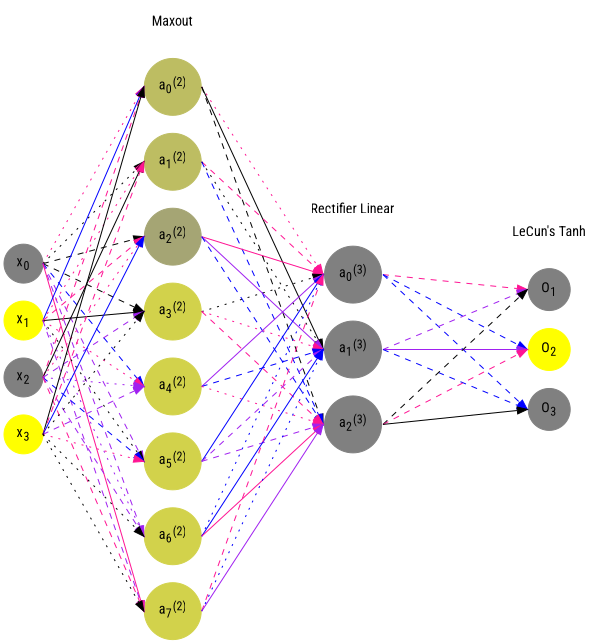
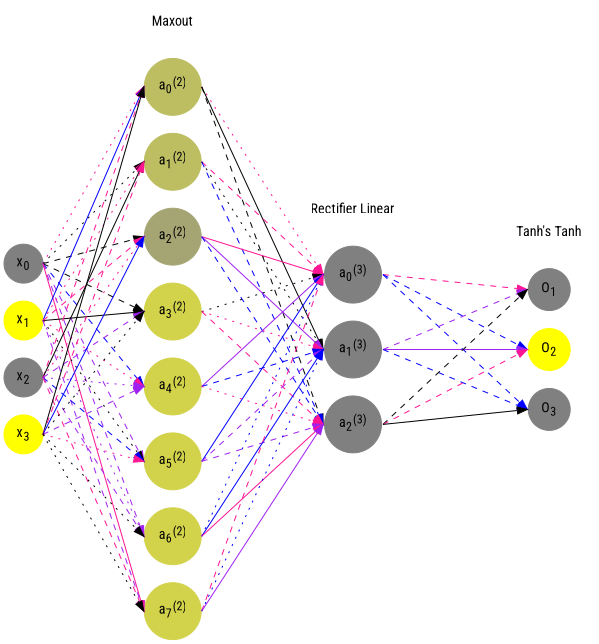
(549, 233) -> (549, 233)
